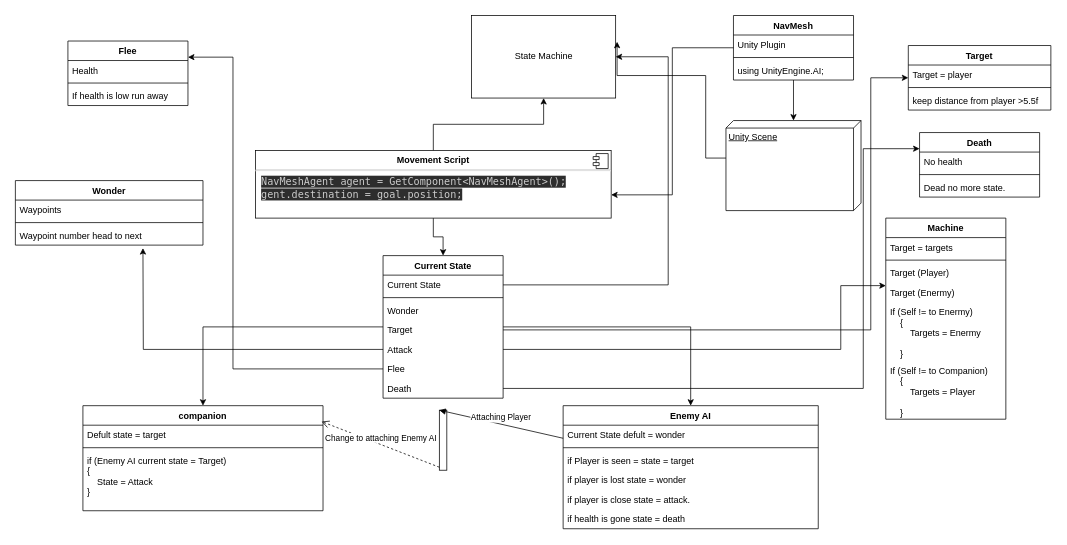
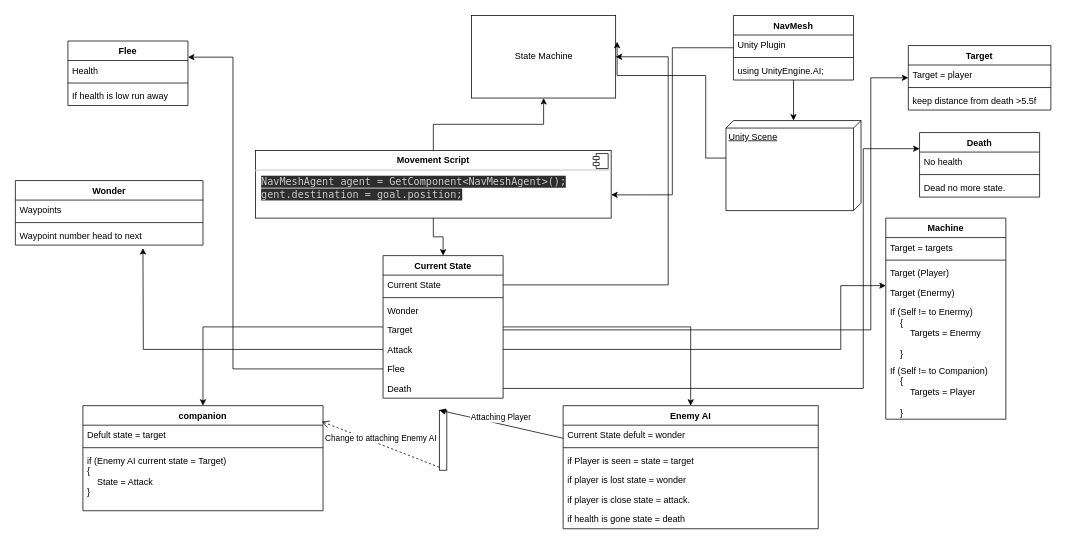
(982, 101) -> (981, 101)
